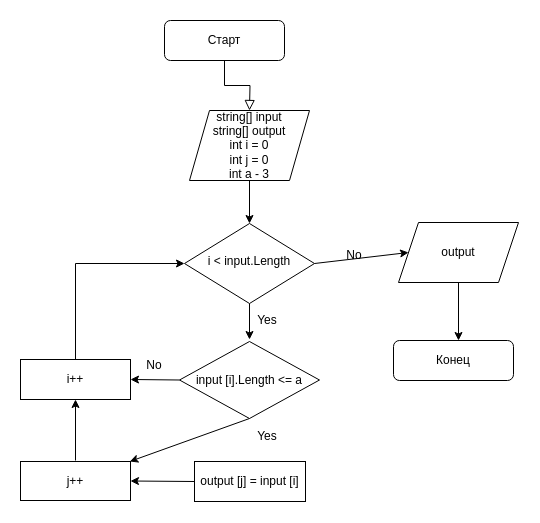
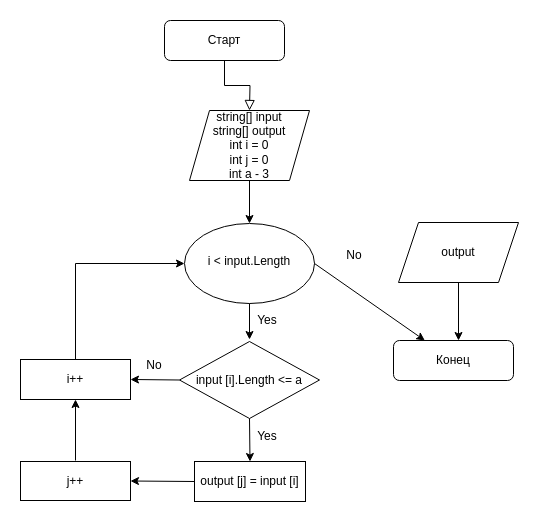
(358, 258) -> (367, 300)
(250, 264) -> (250, 264)
(193, 439) -> (250, 437)
